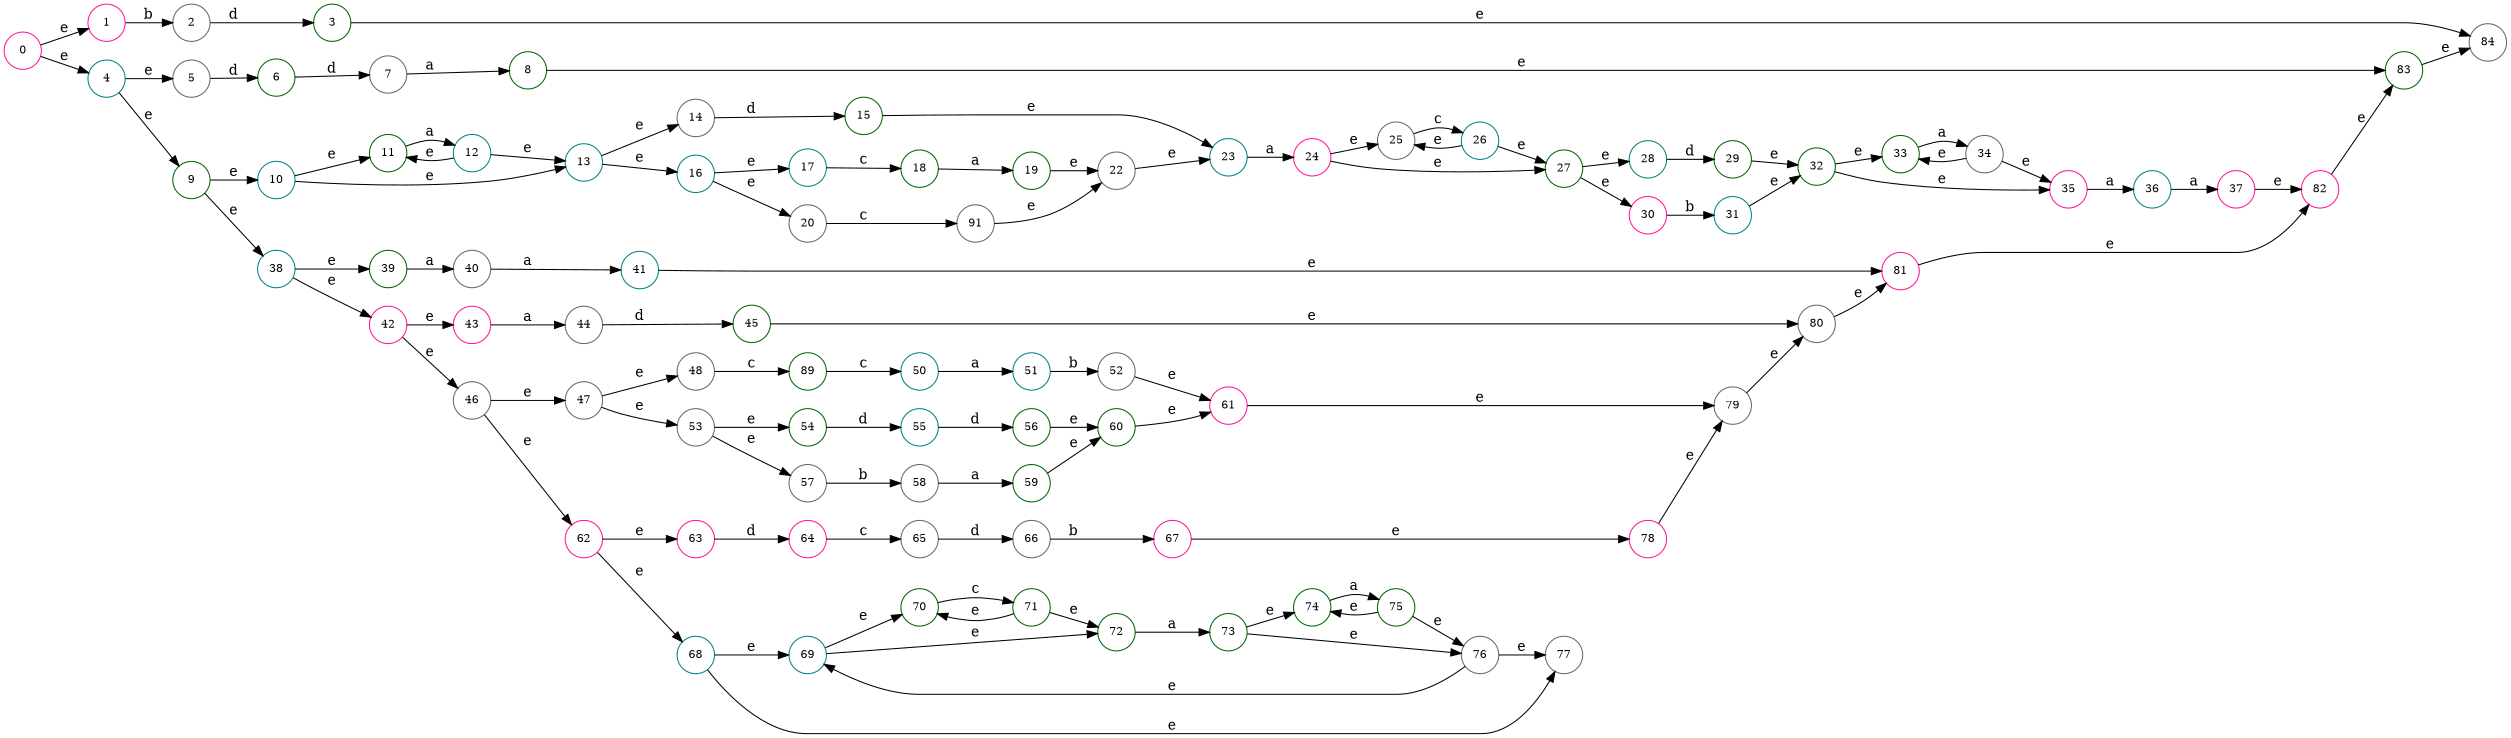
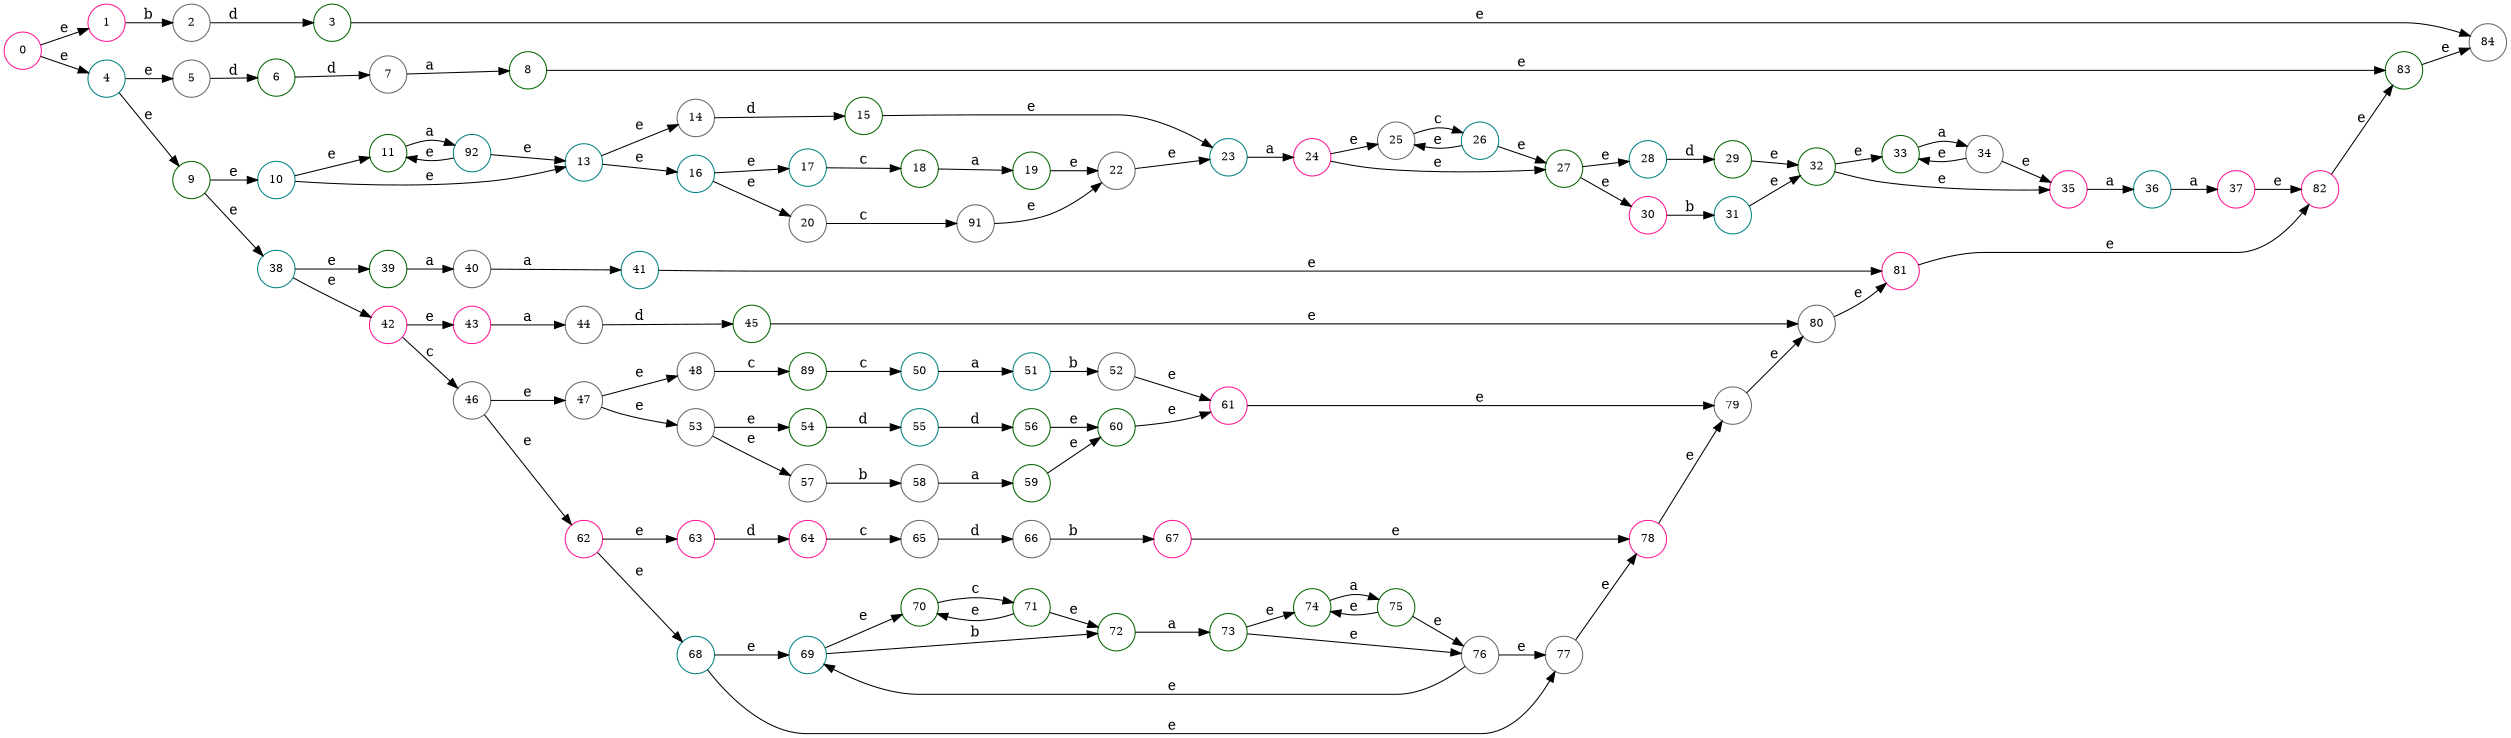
(472, 153) -> (472, 153)
(430, 352) -> (430, 352)
none -> (1603, 601)
(976, 633) -> (976, 633)
